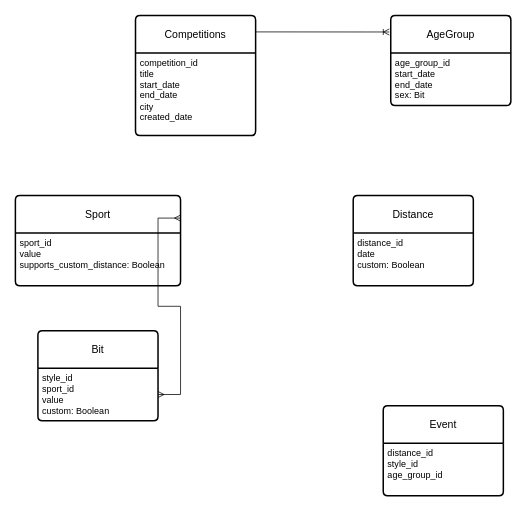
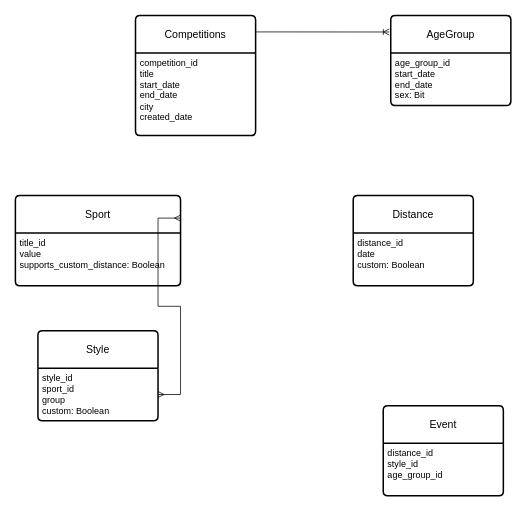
(98, 254) -> (98, 254)
(98, 349) -> (98, 349)
(77, 395) -> (77, 395)
